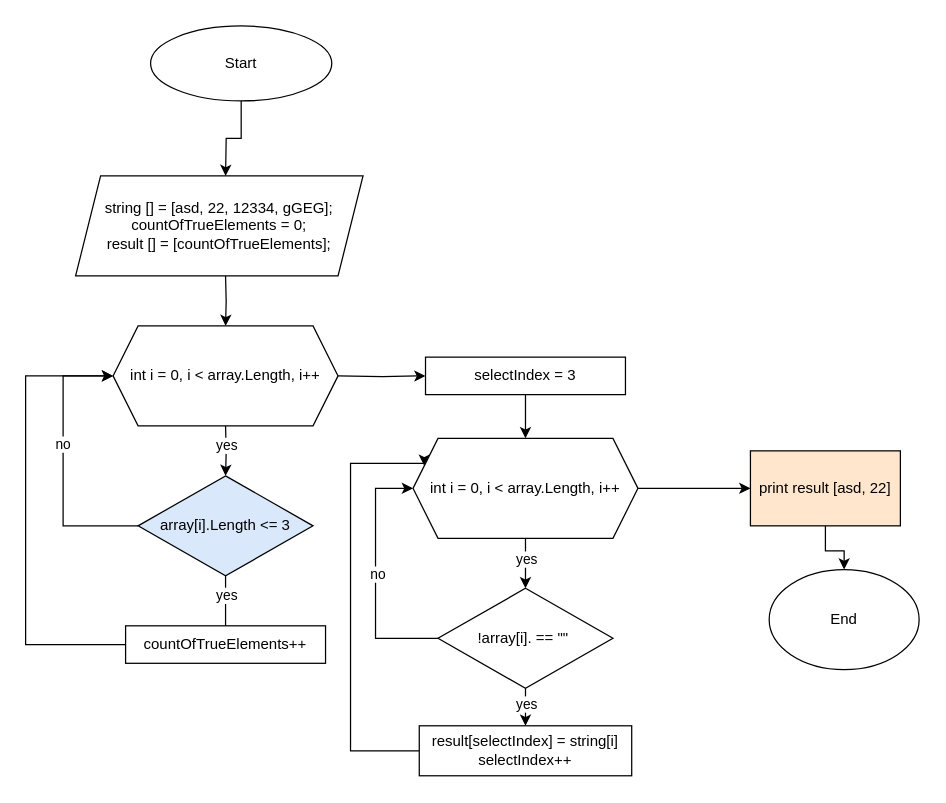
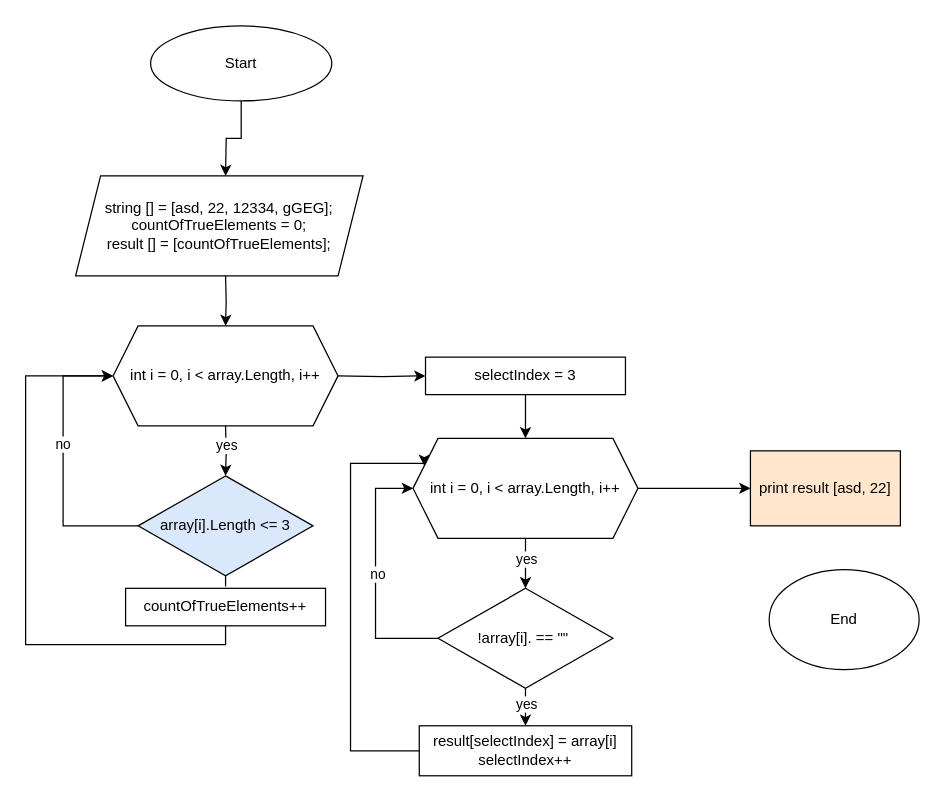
(827, 551) -> none
(226, 644) -> (226, 607)
(526, 751) -> (526, 751)
